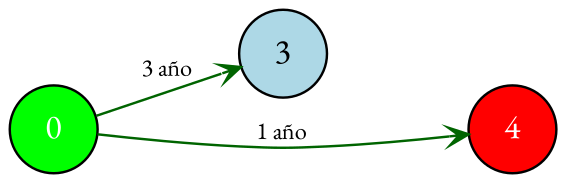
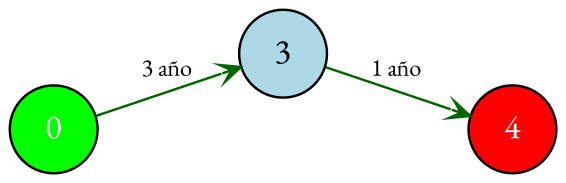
(273, 148) -> (388, 88)
